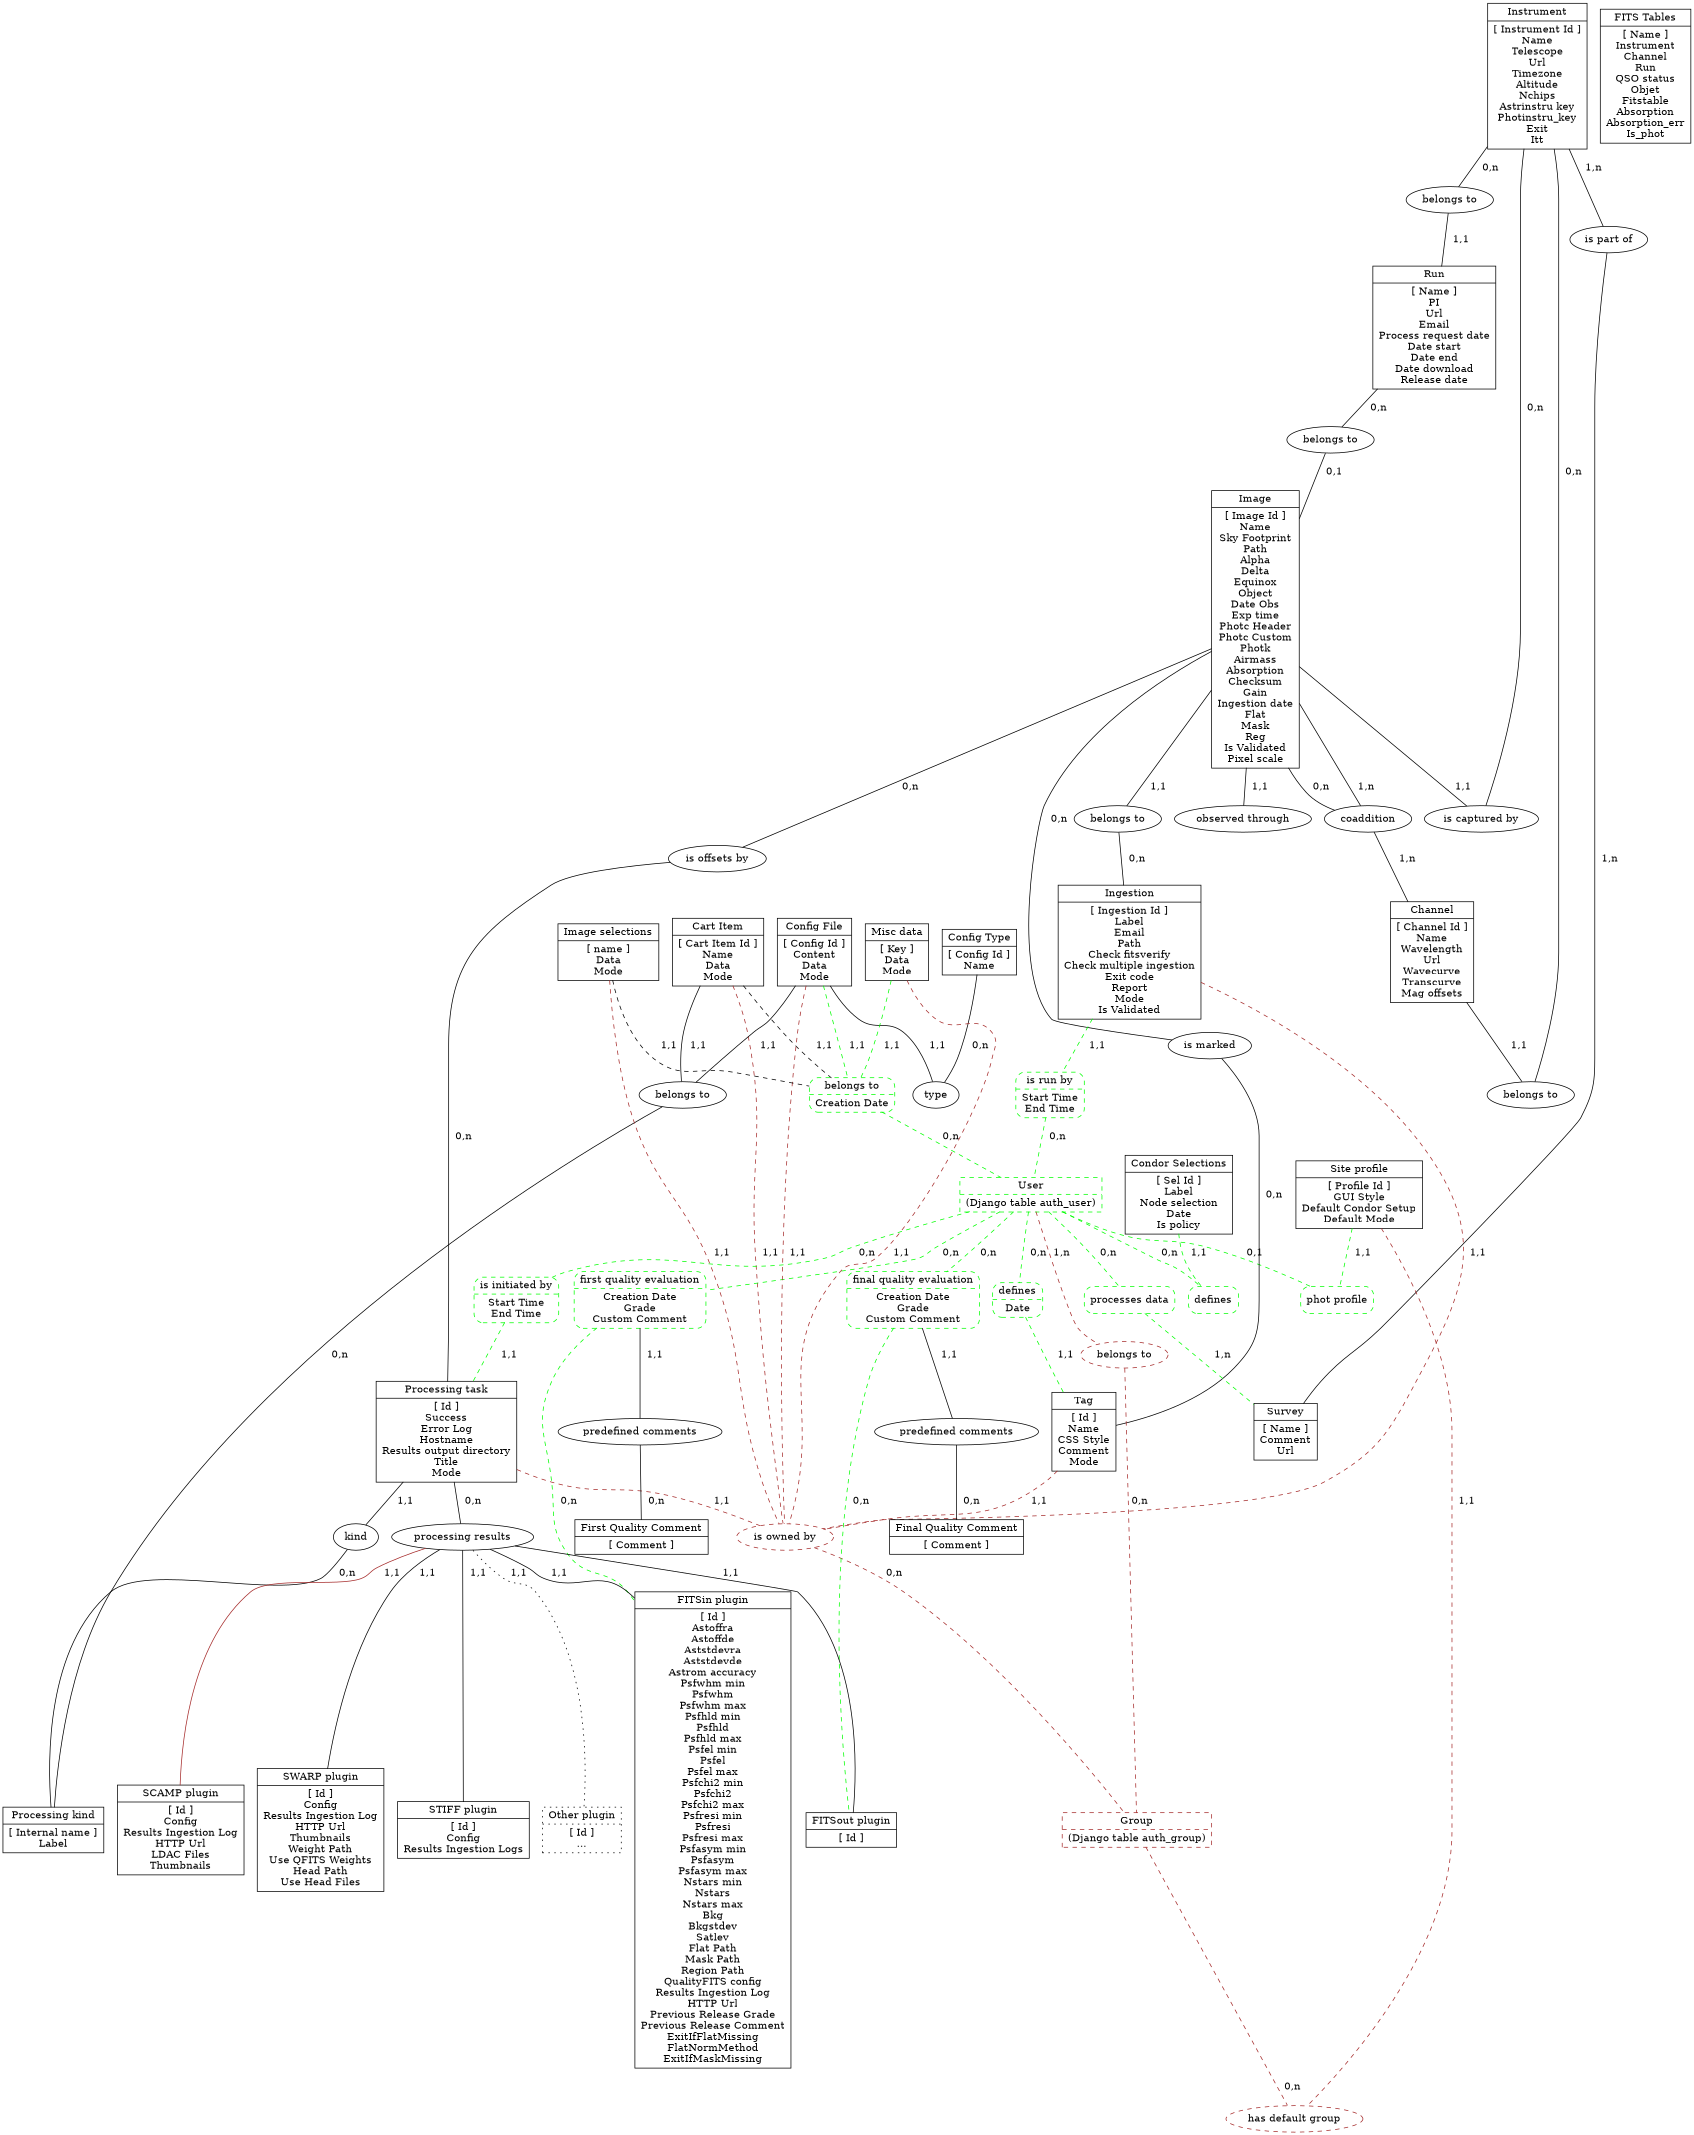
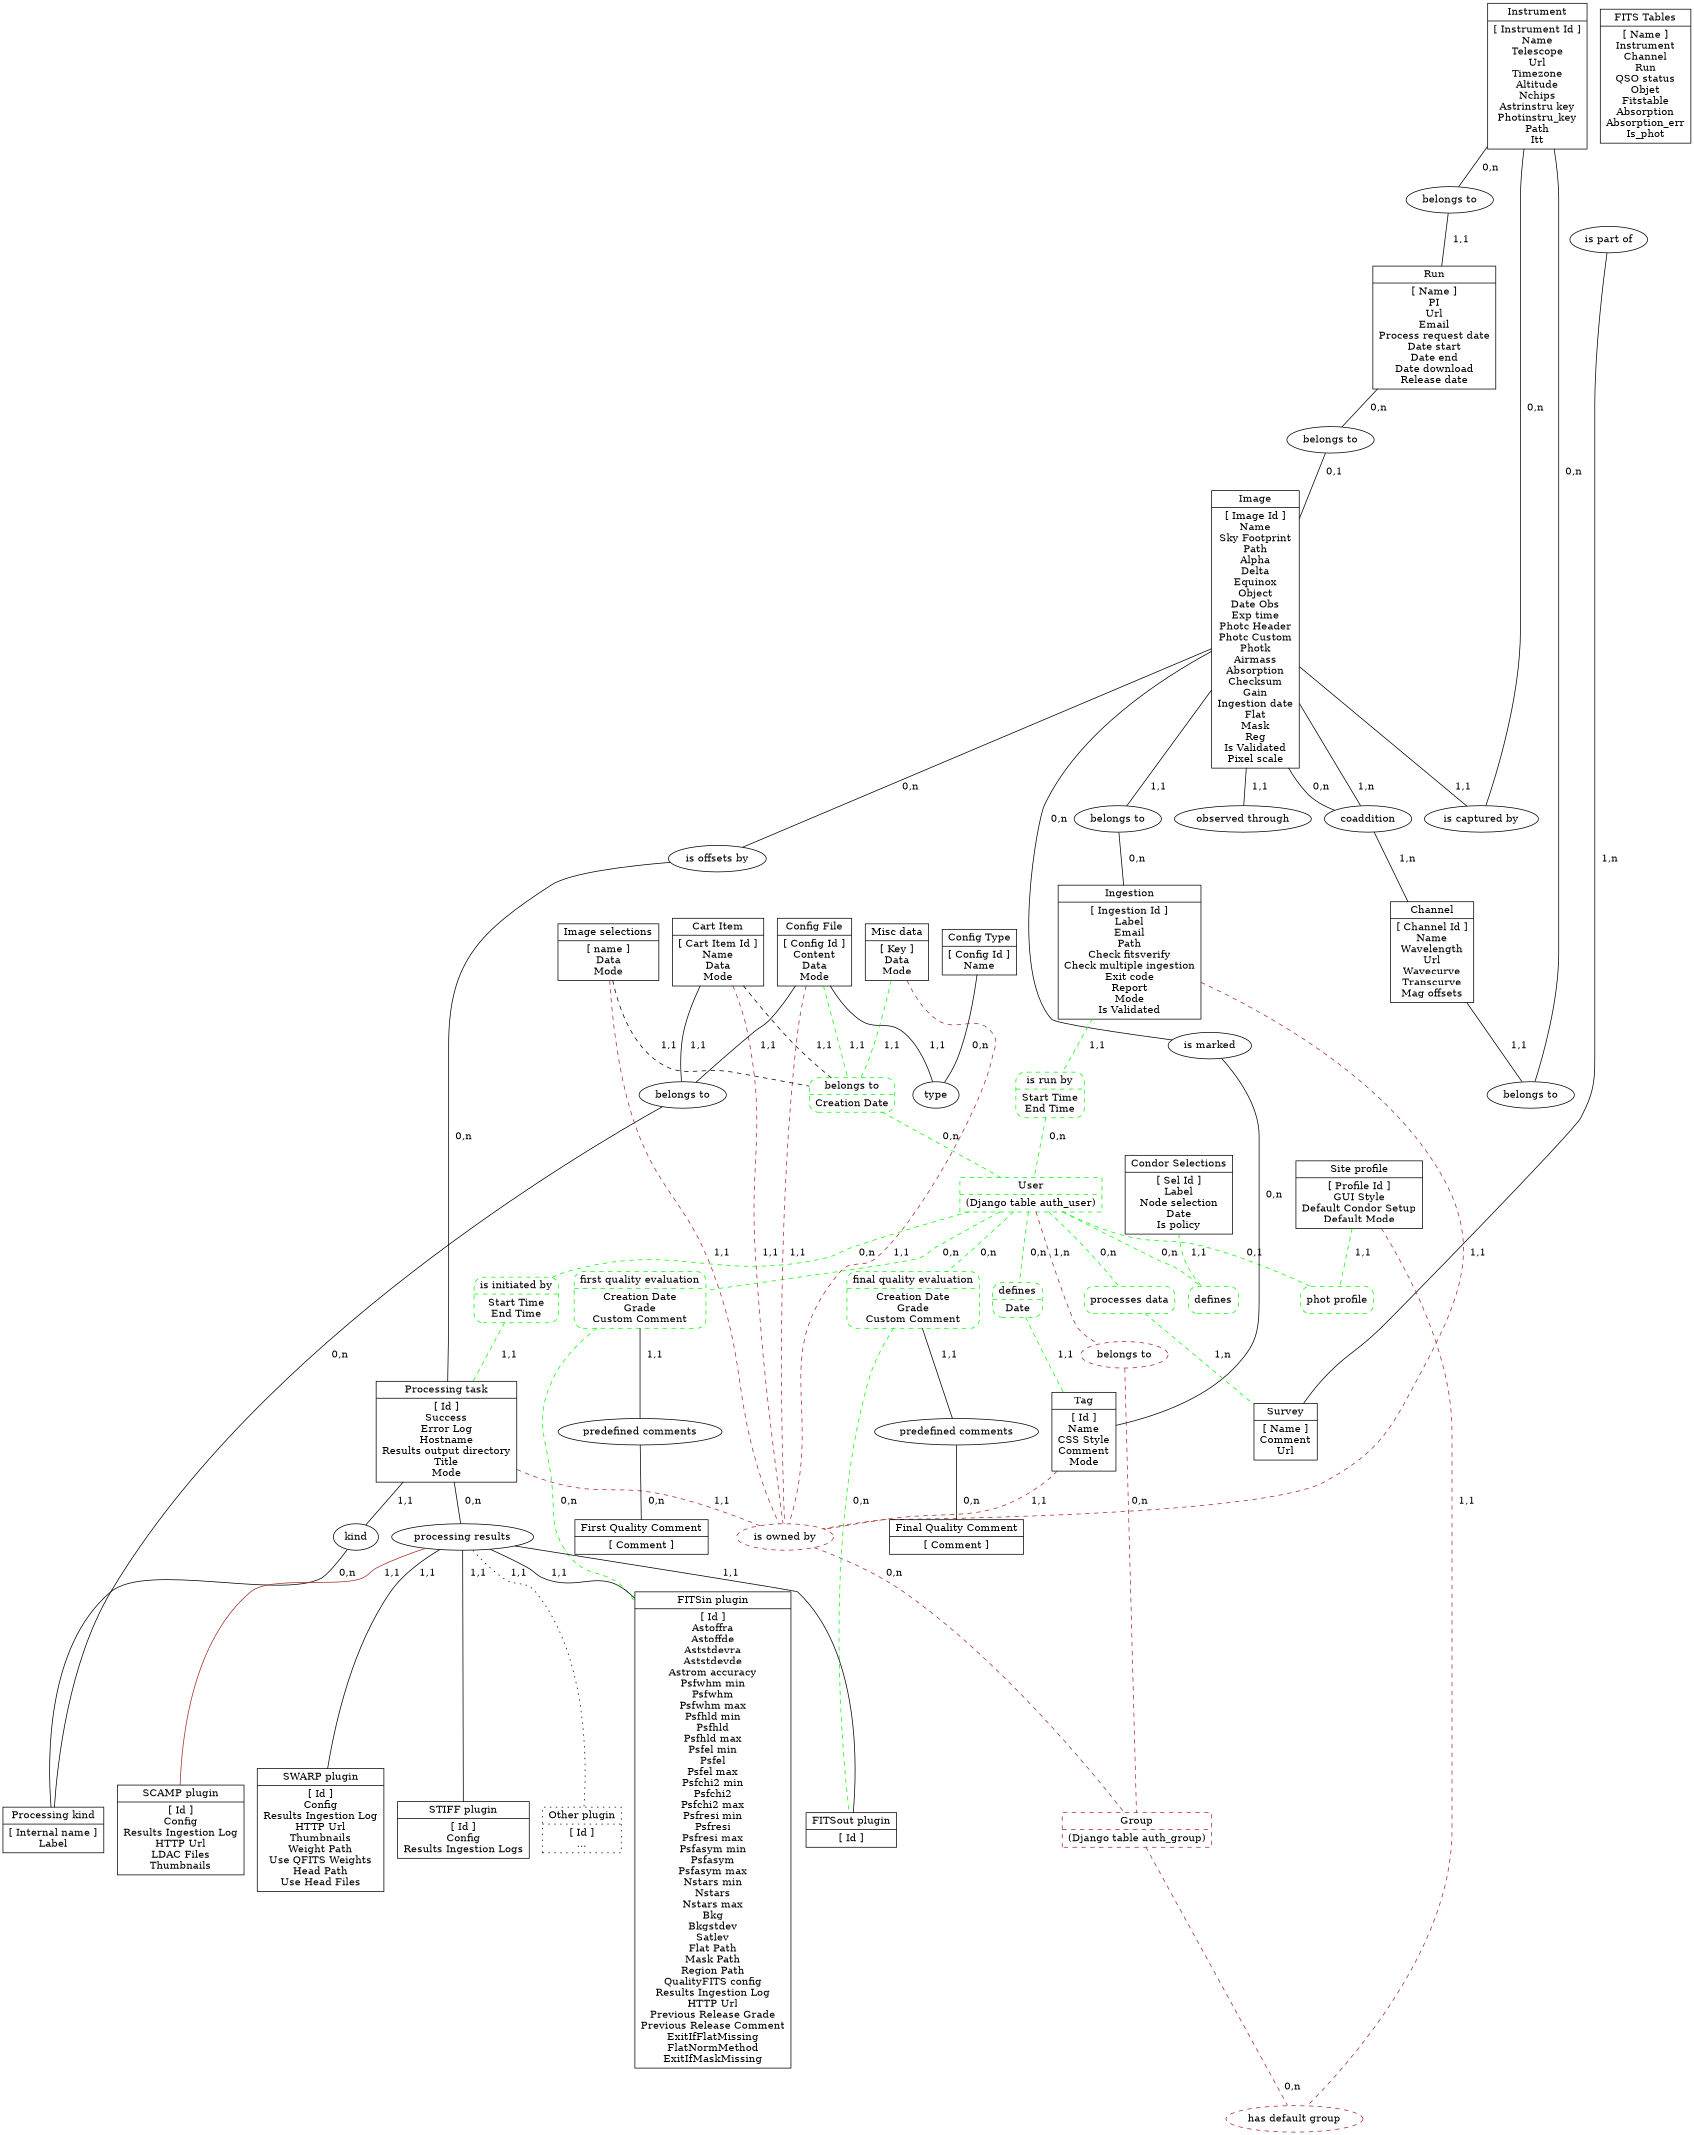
(1537, 129) -> (1537, 129)
(1586, 188) -> none
